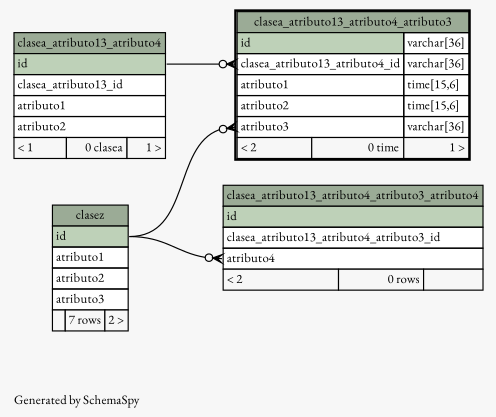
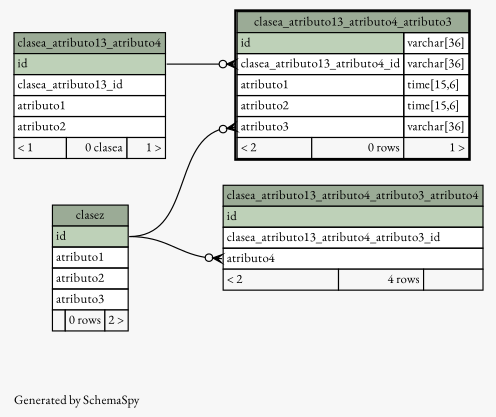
(384, 147) -> (384, 147)
(404, 279) -> (404, 279)
(85, 320) -> (85, 320)
